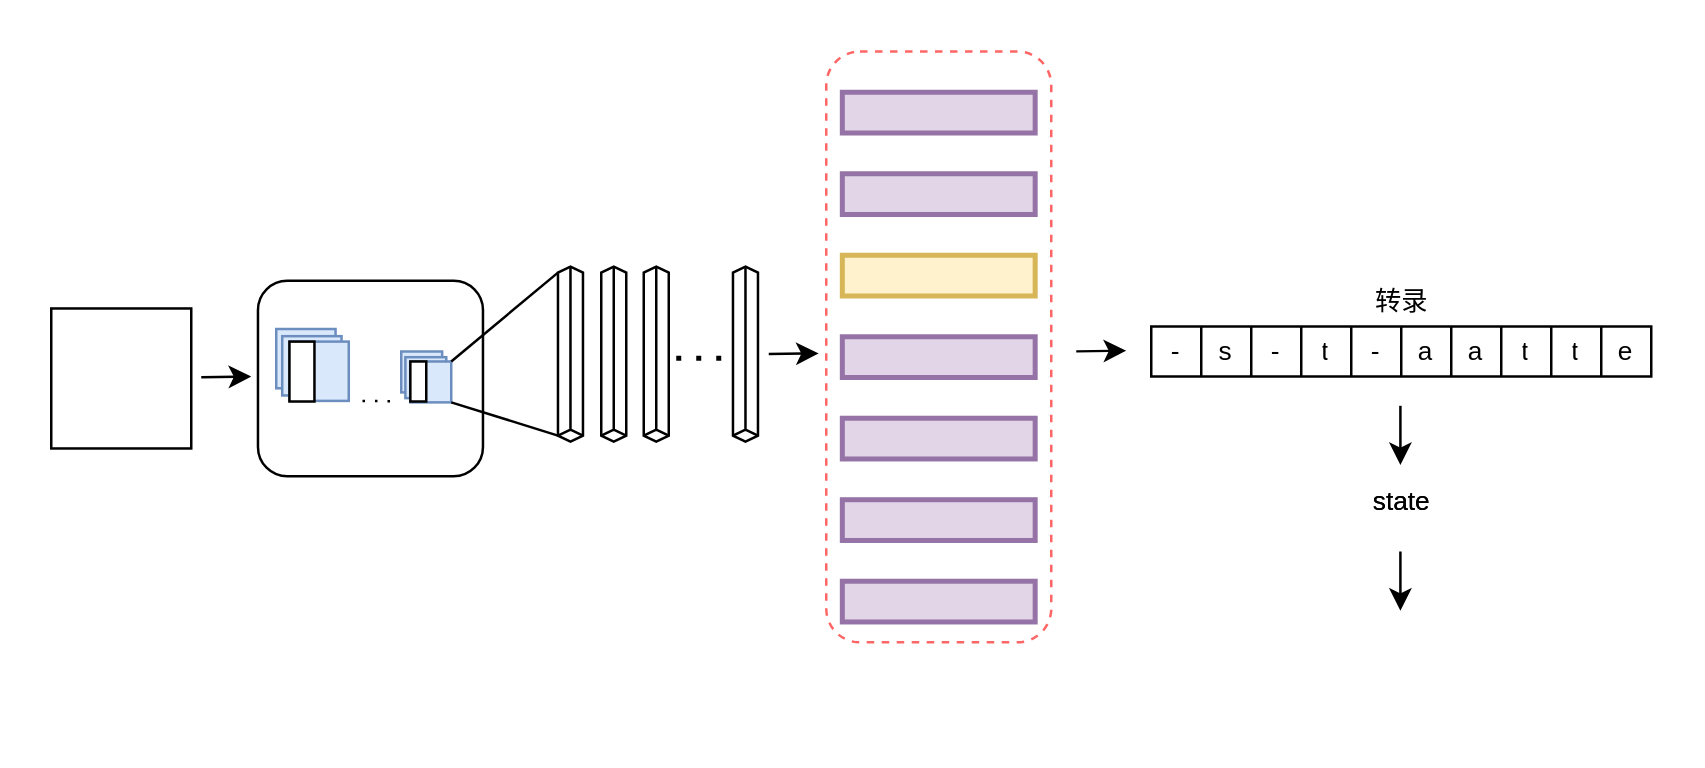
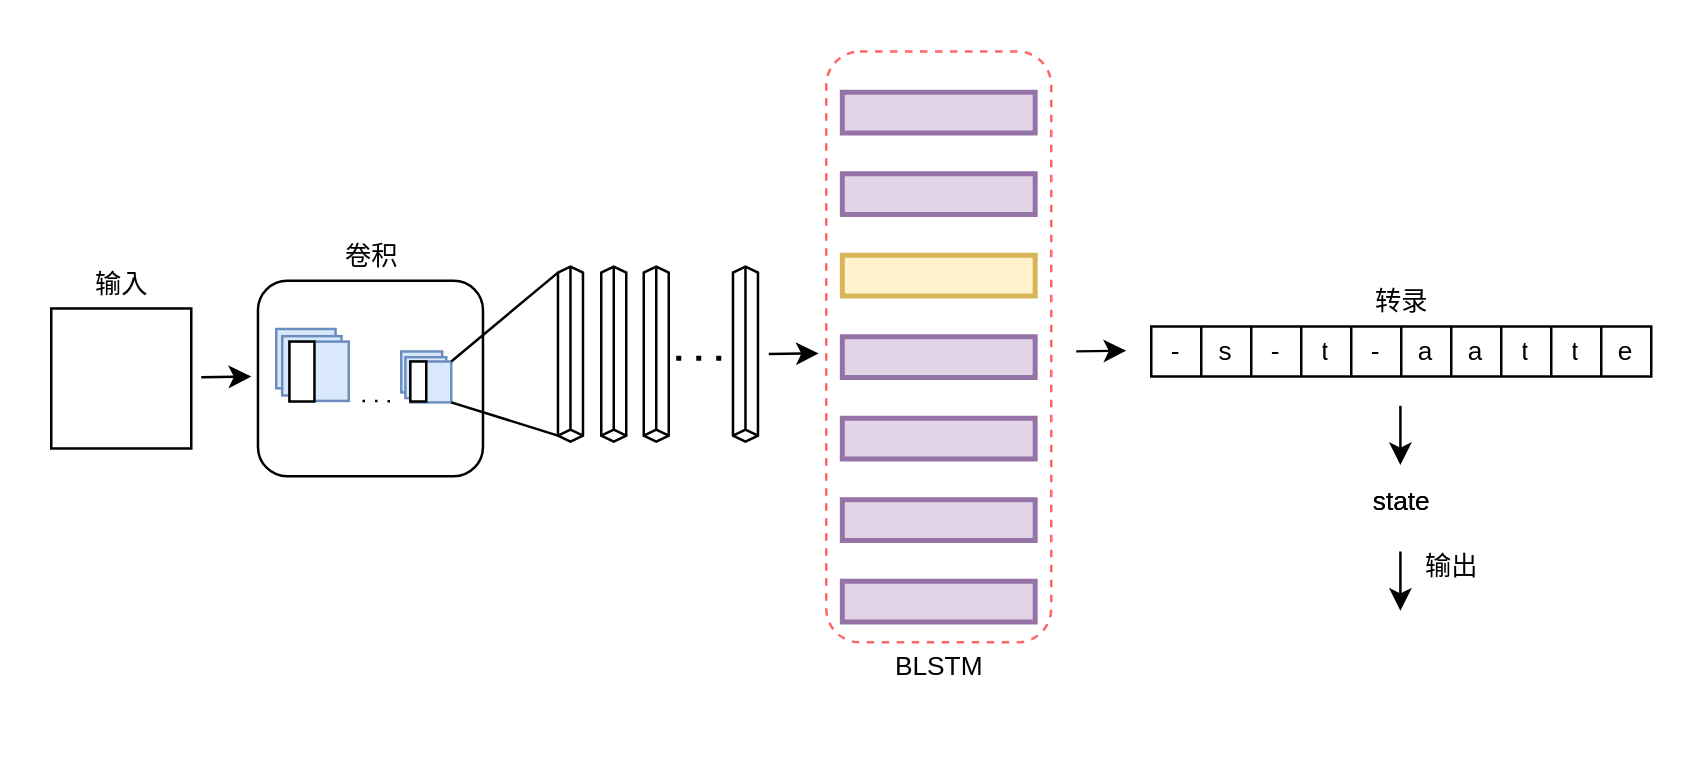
none -> (370, 255)
none -> (121, 283)
none -> (1451, 565)
none -> (939, 667)
